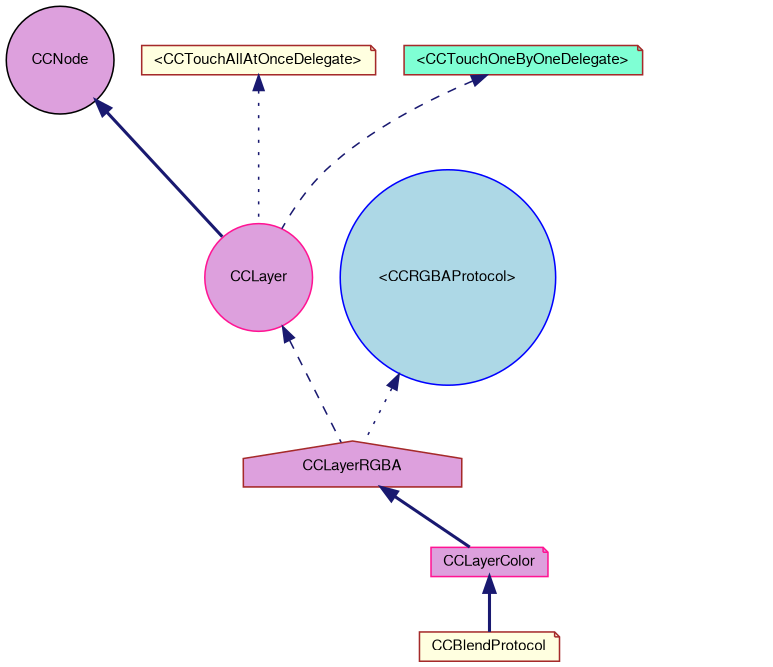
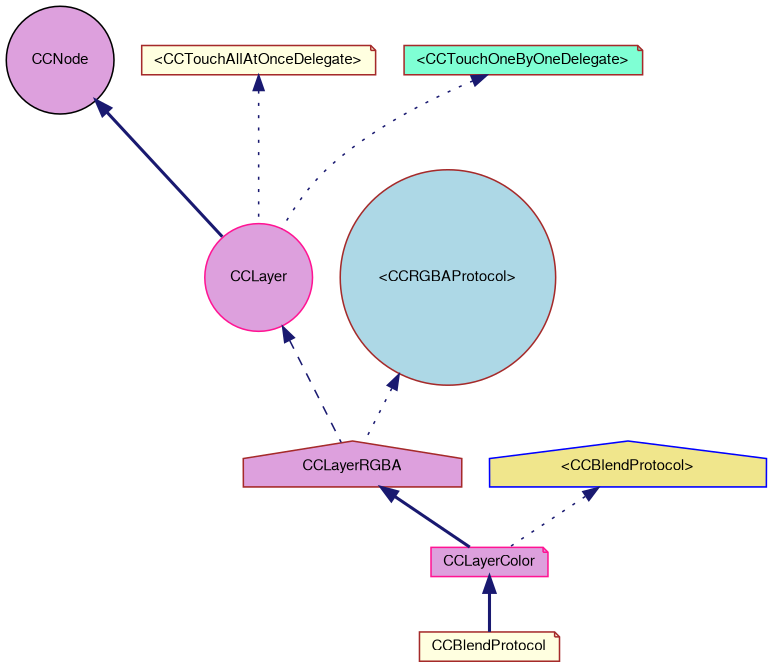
(365, 139) -> (365, 139)
(448, 277) -> (448, 277)
none -> (628, 466)
